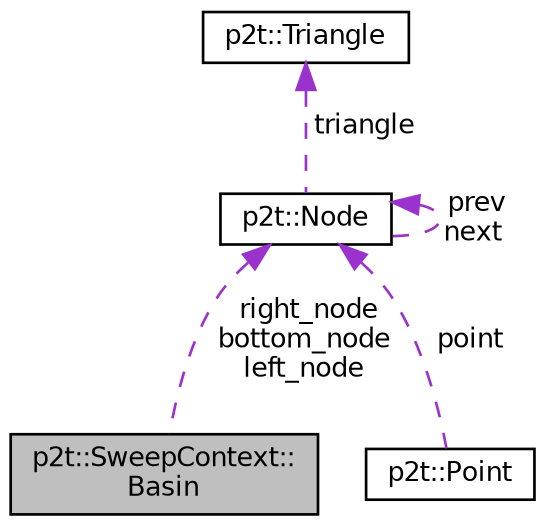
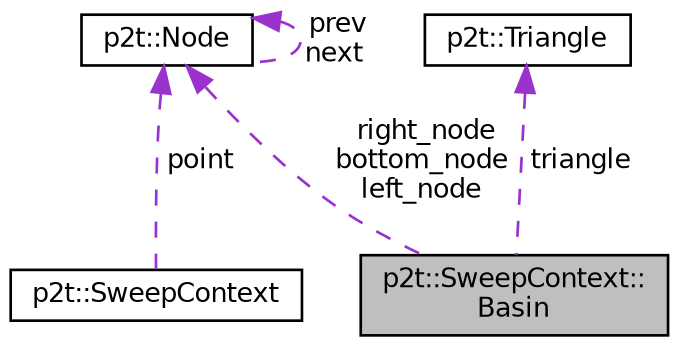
(306, 142) -> (521, 174)
(450, 474) -> (156, 295)
